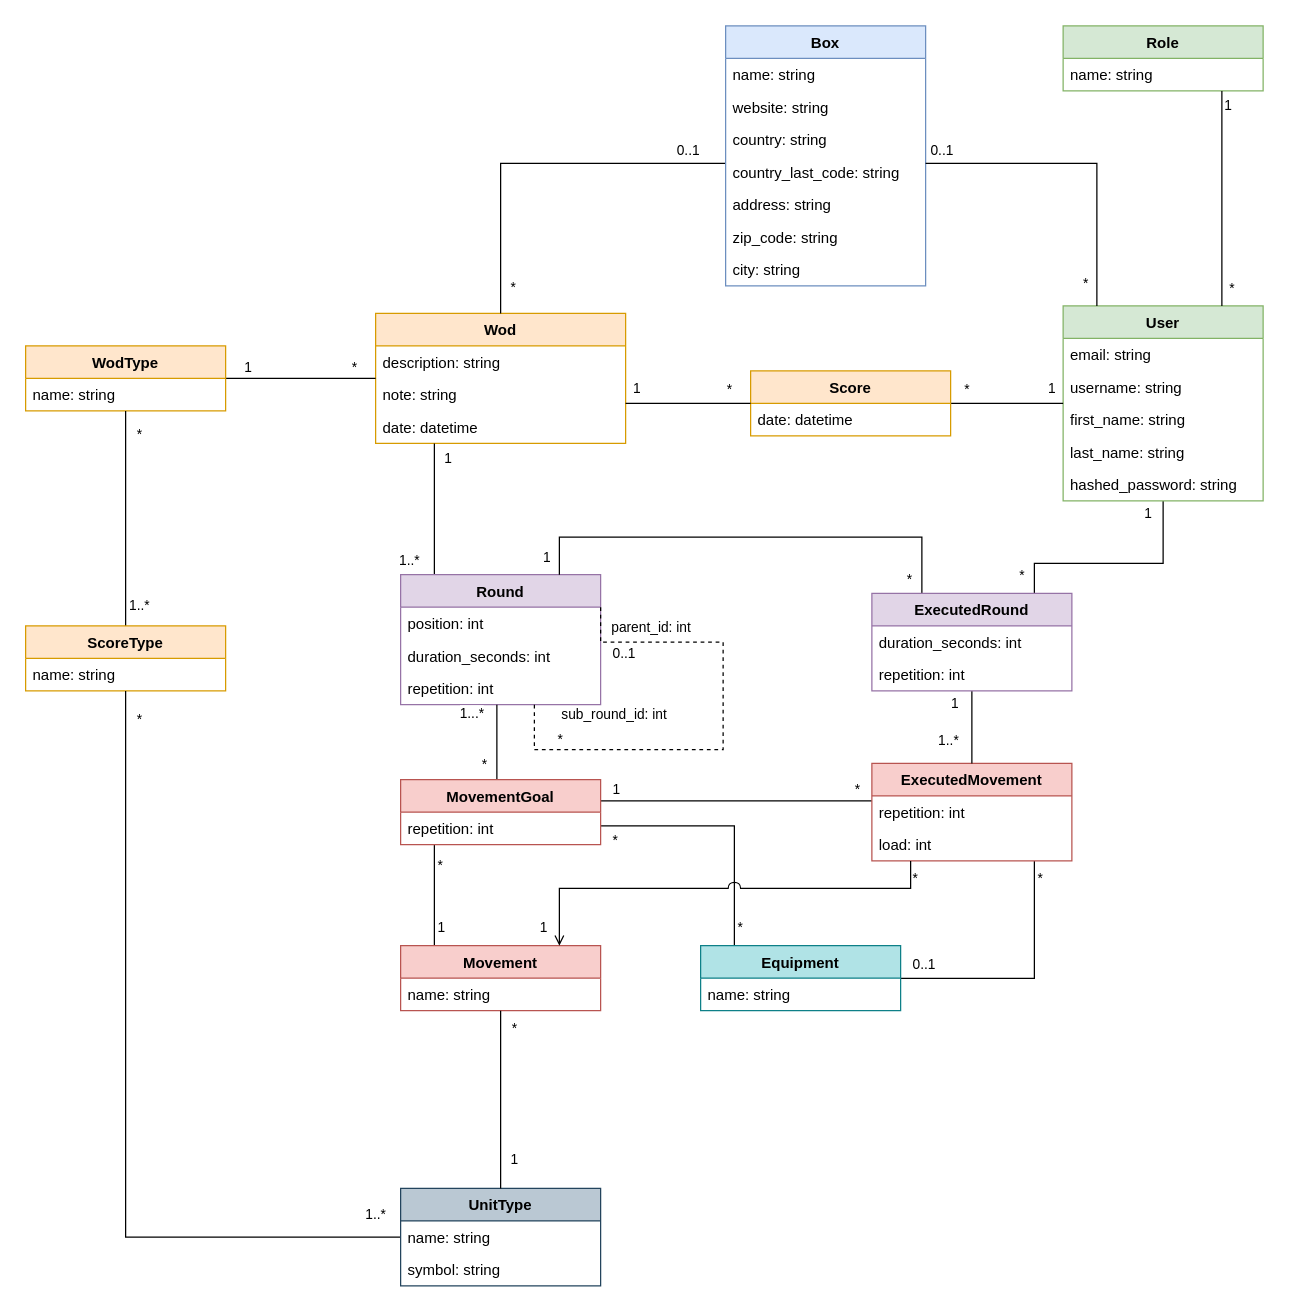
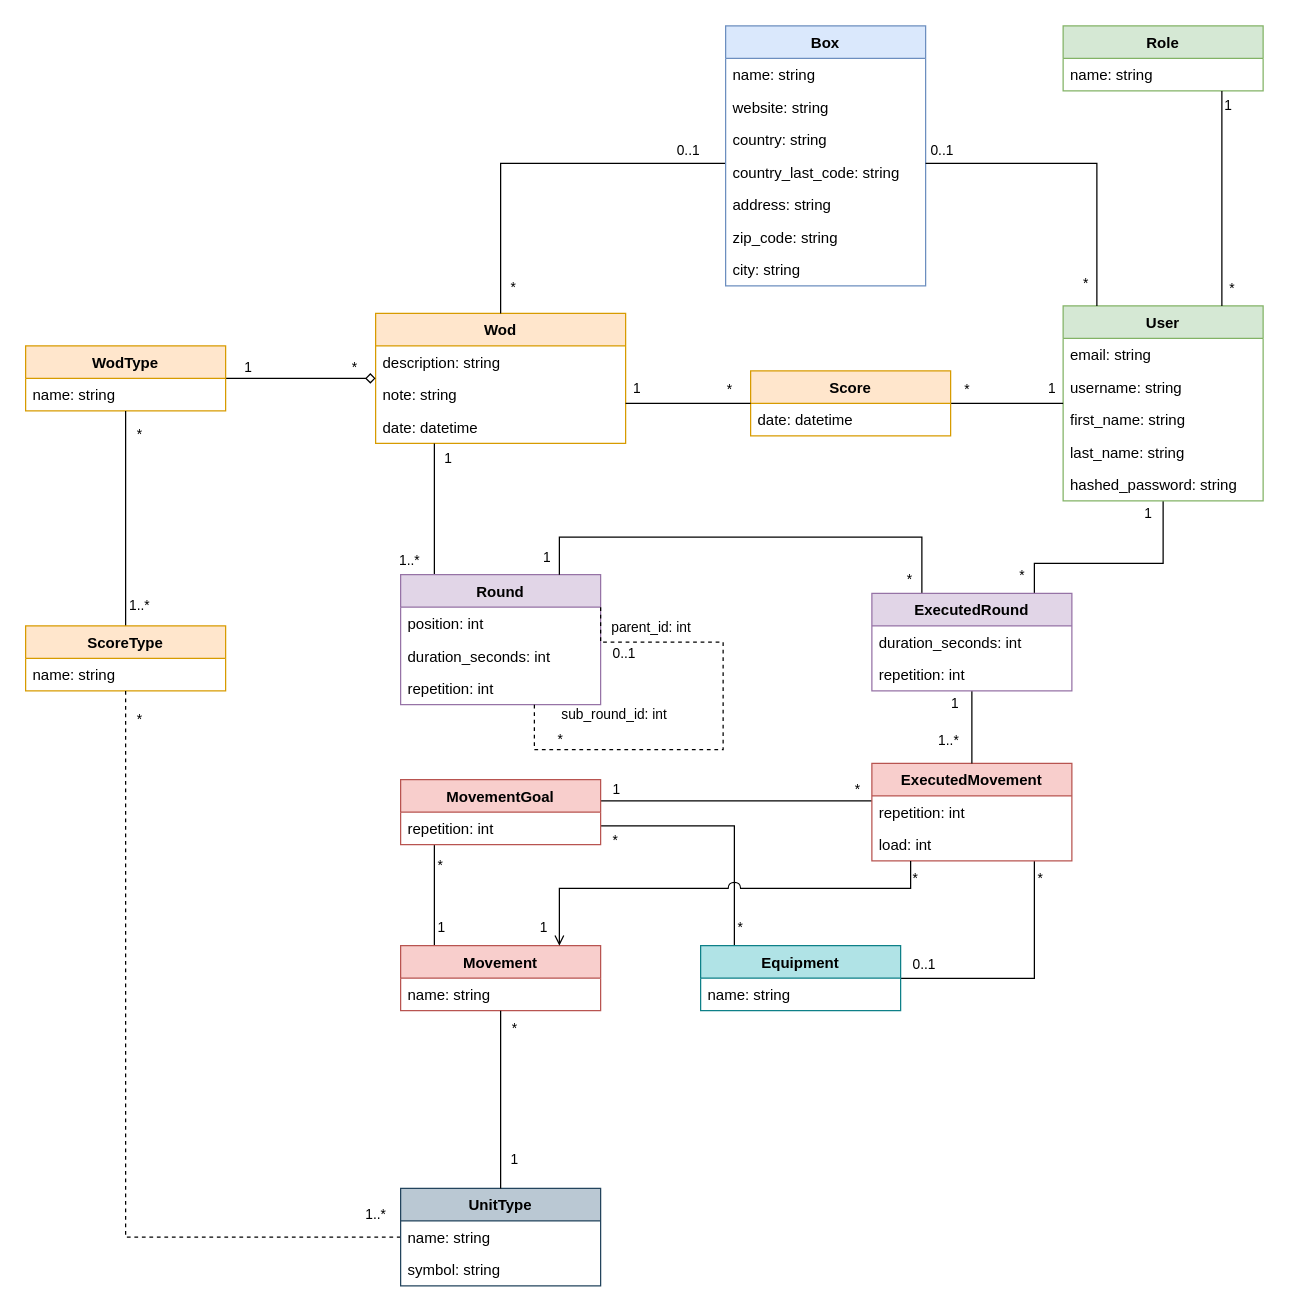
(368, 378) -> (365, 378)
(497, 744) -> none
(126, 1101) -> (126, 1101)
